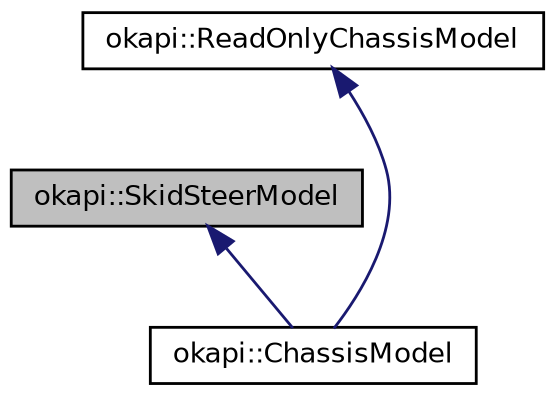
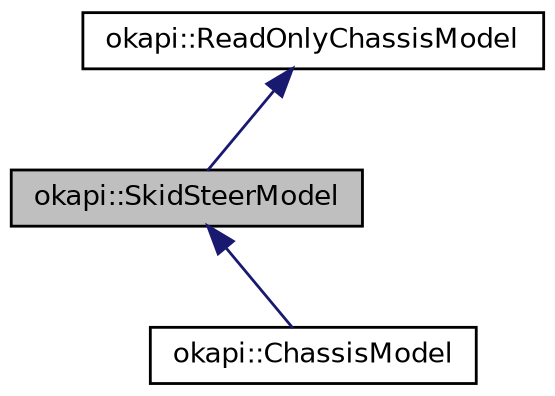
(389, 212) -> (241, 131)
